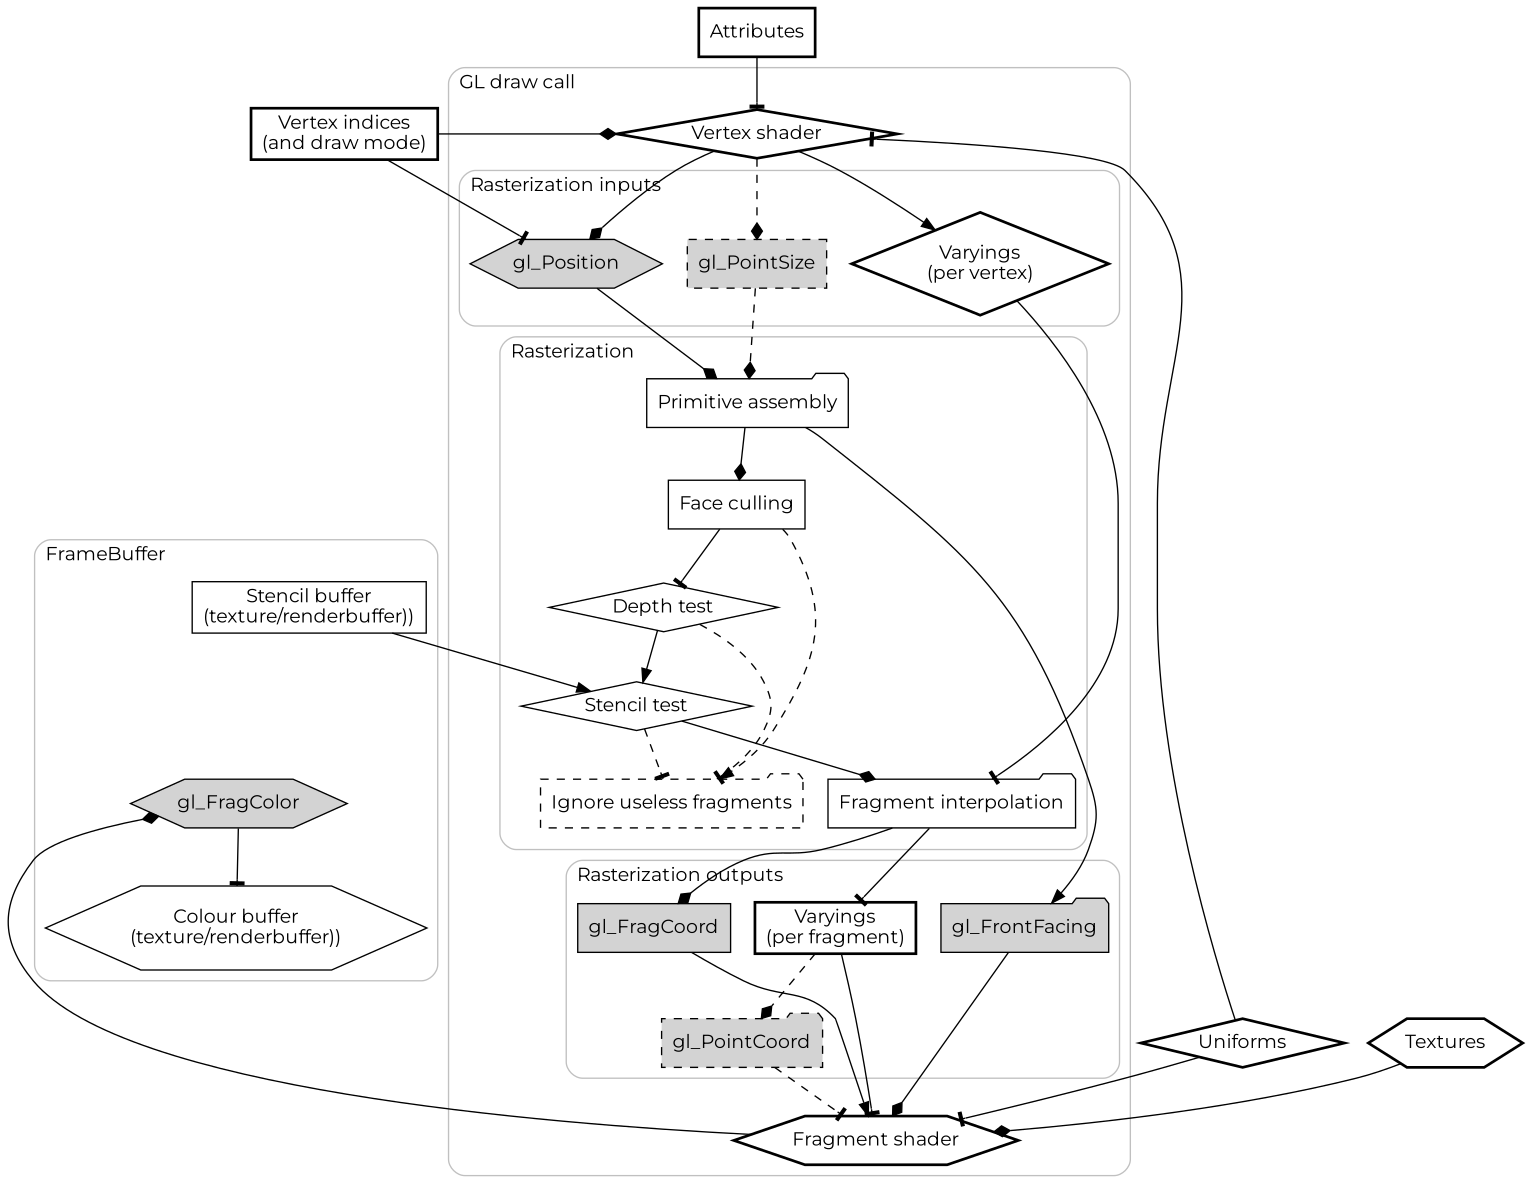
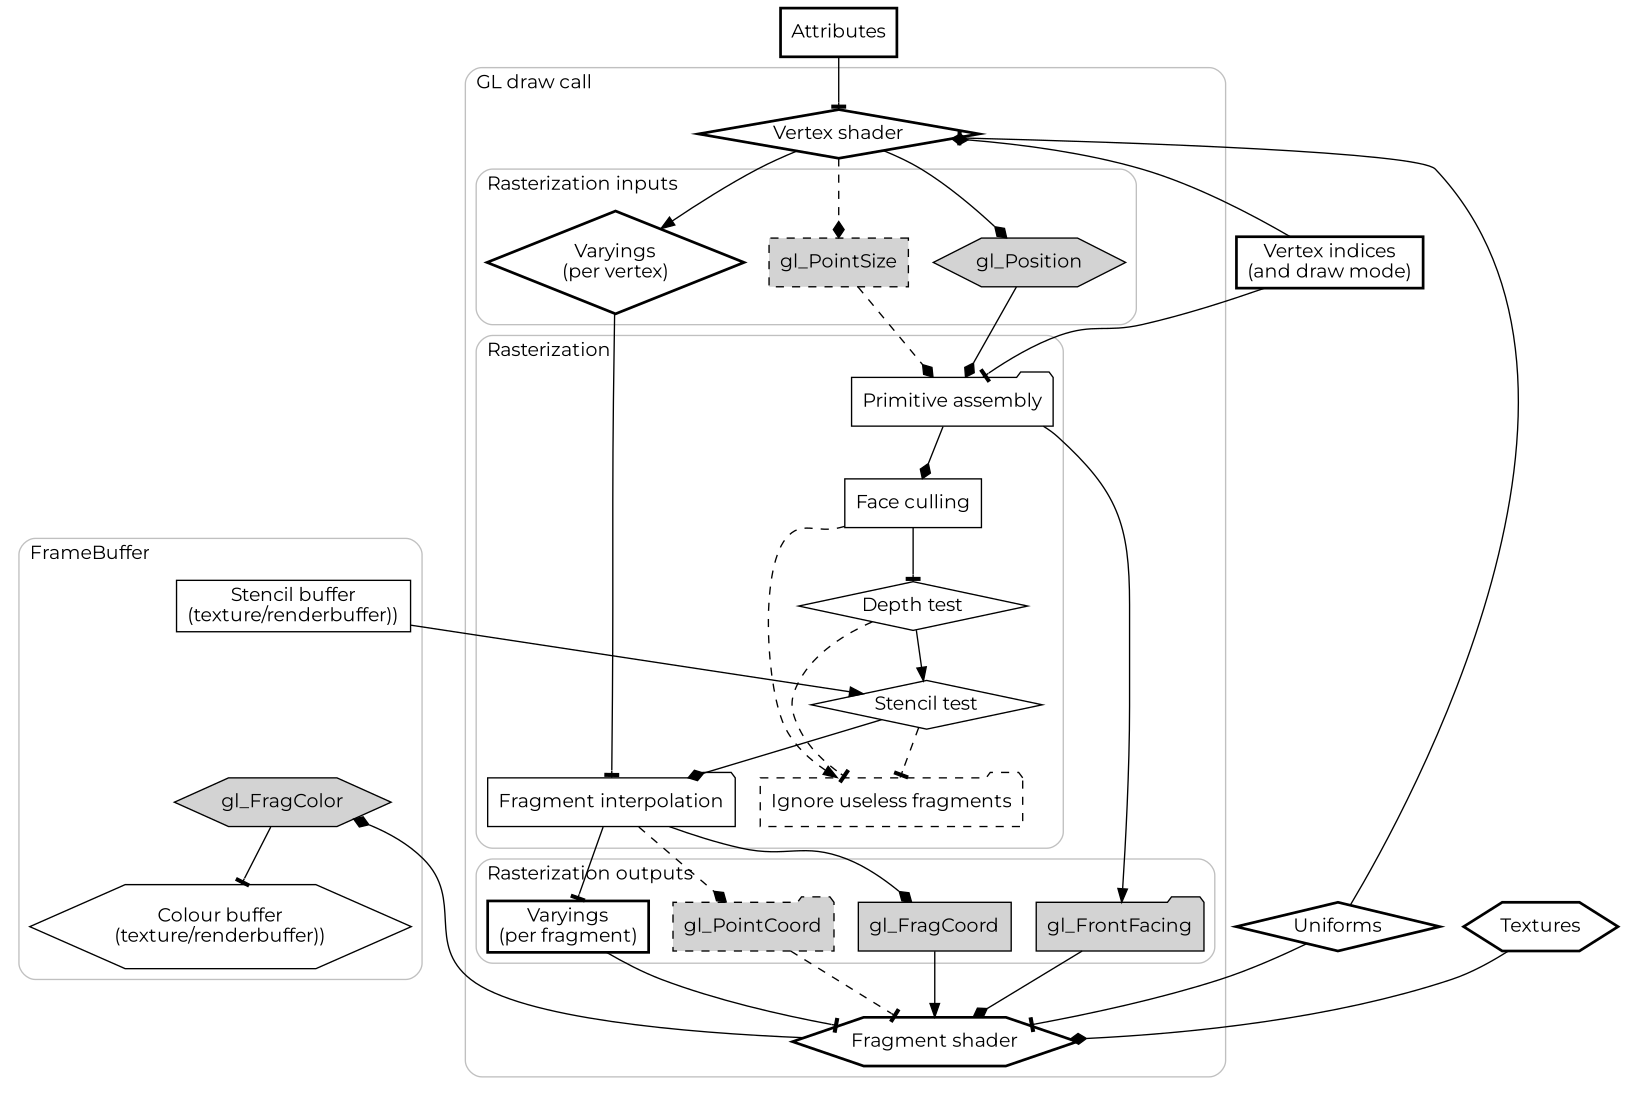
(440, 190) -> (1146, 324)
(794, 980) -> (687, 869)
